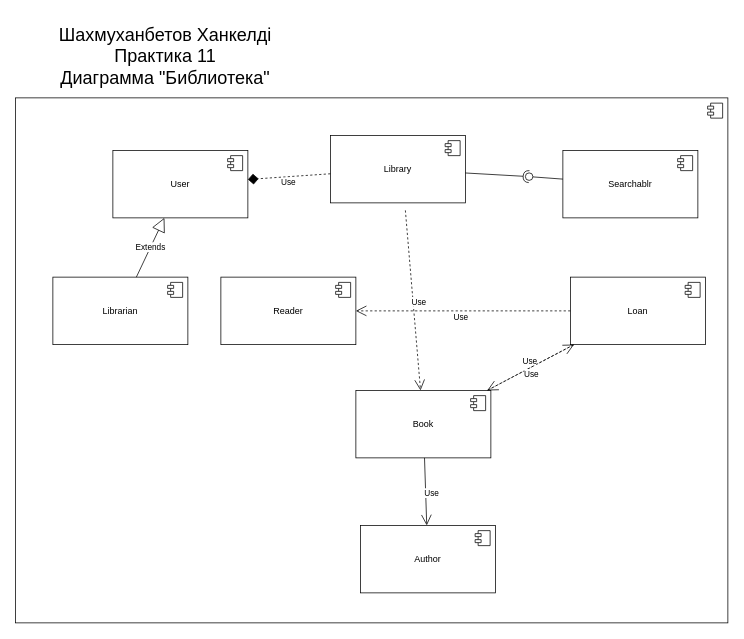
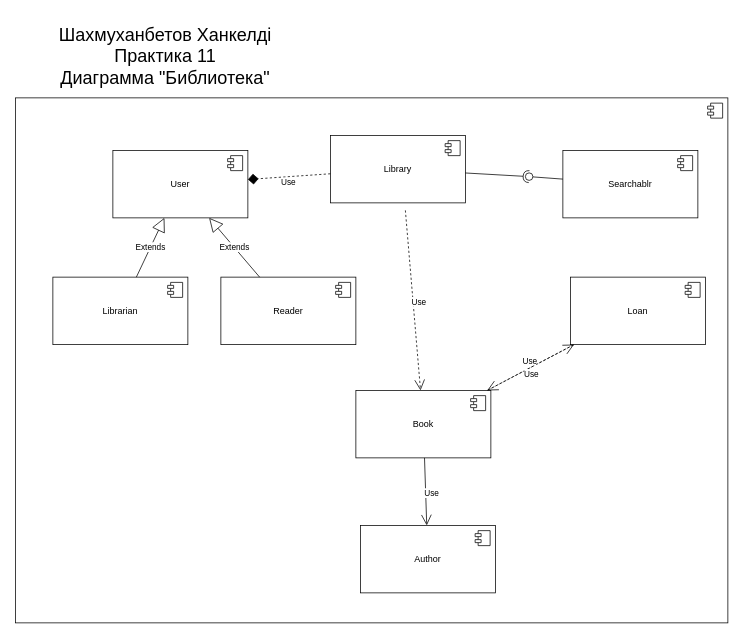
none -> (239, 253)
(464, 311) -> none
